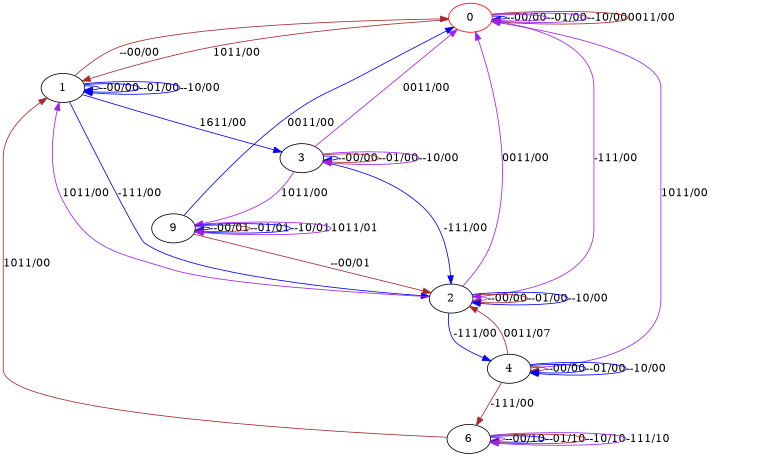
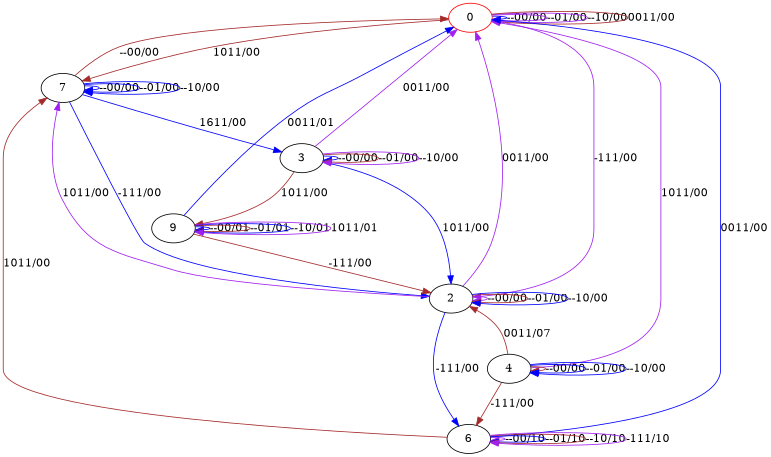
(63, 88) -> (63, 88)
(311, 123) -> (311, 123)
(254, 207) -> (254, 207)
(466, 228) -> (466, 228)
none -> (721, 233)
(351, 263) -> (351, 263)
(456, 342) -> (434, 367)
